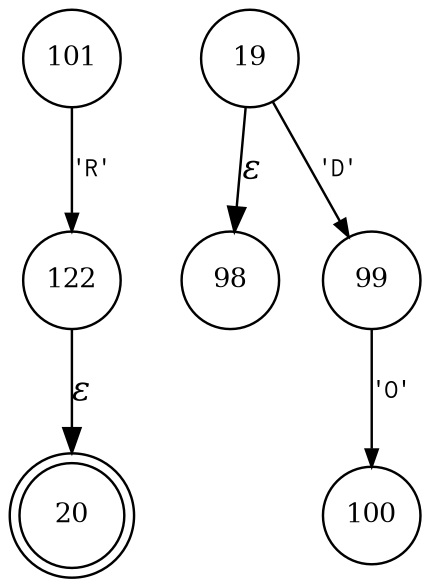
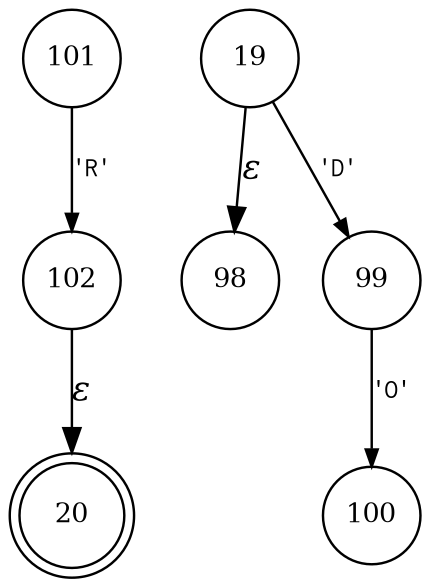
(72, 280) -> (72, 280)
